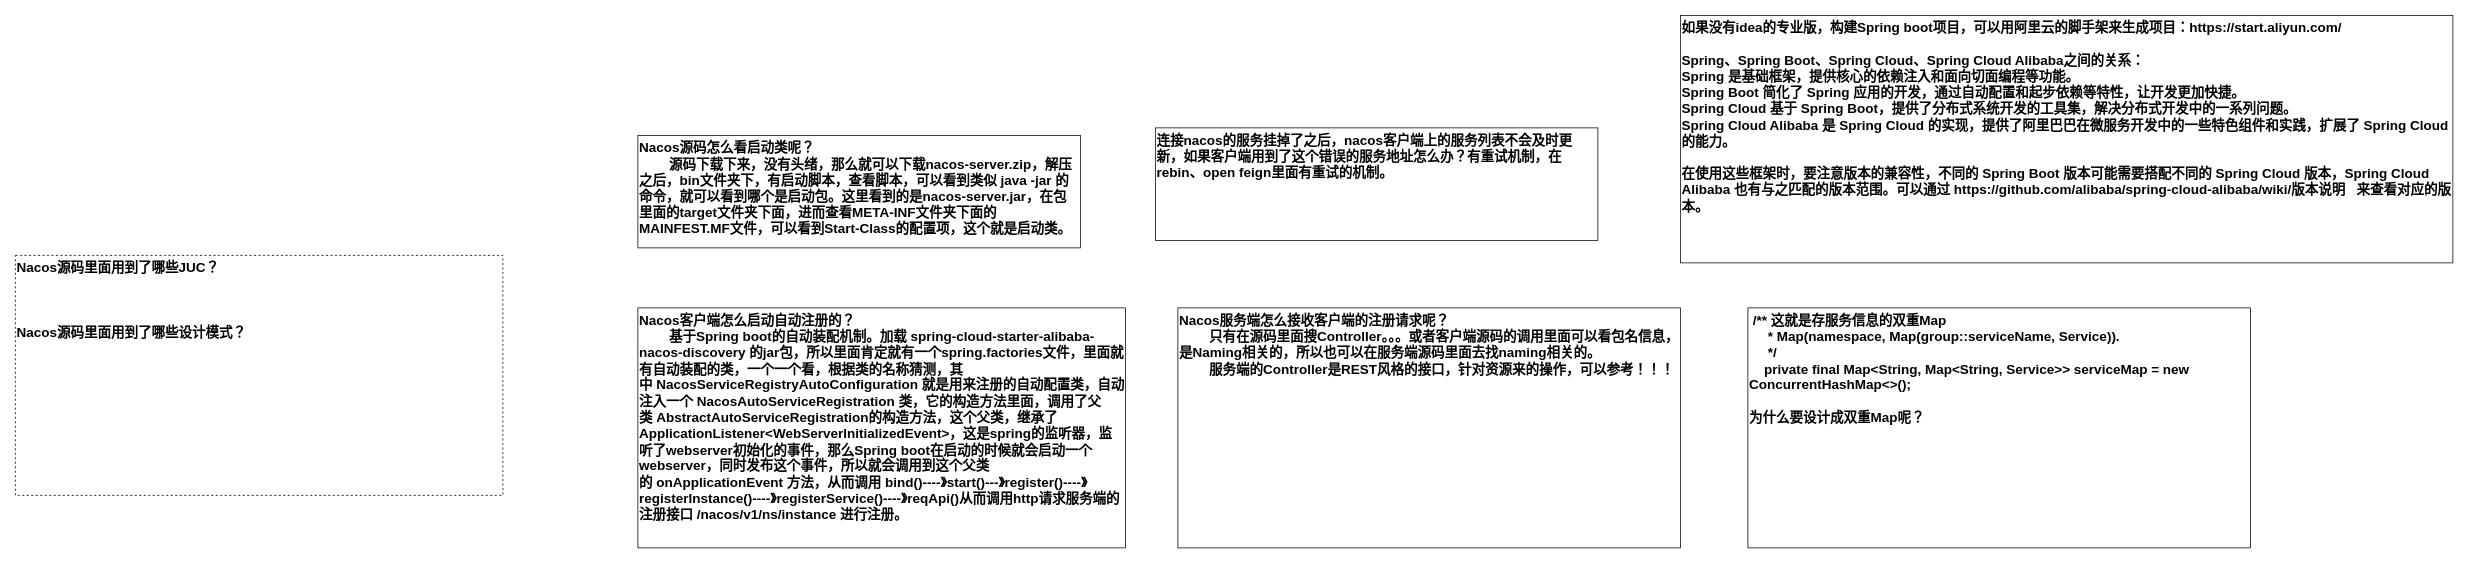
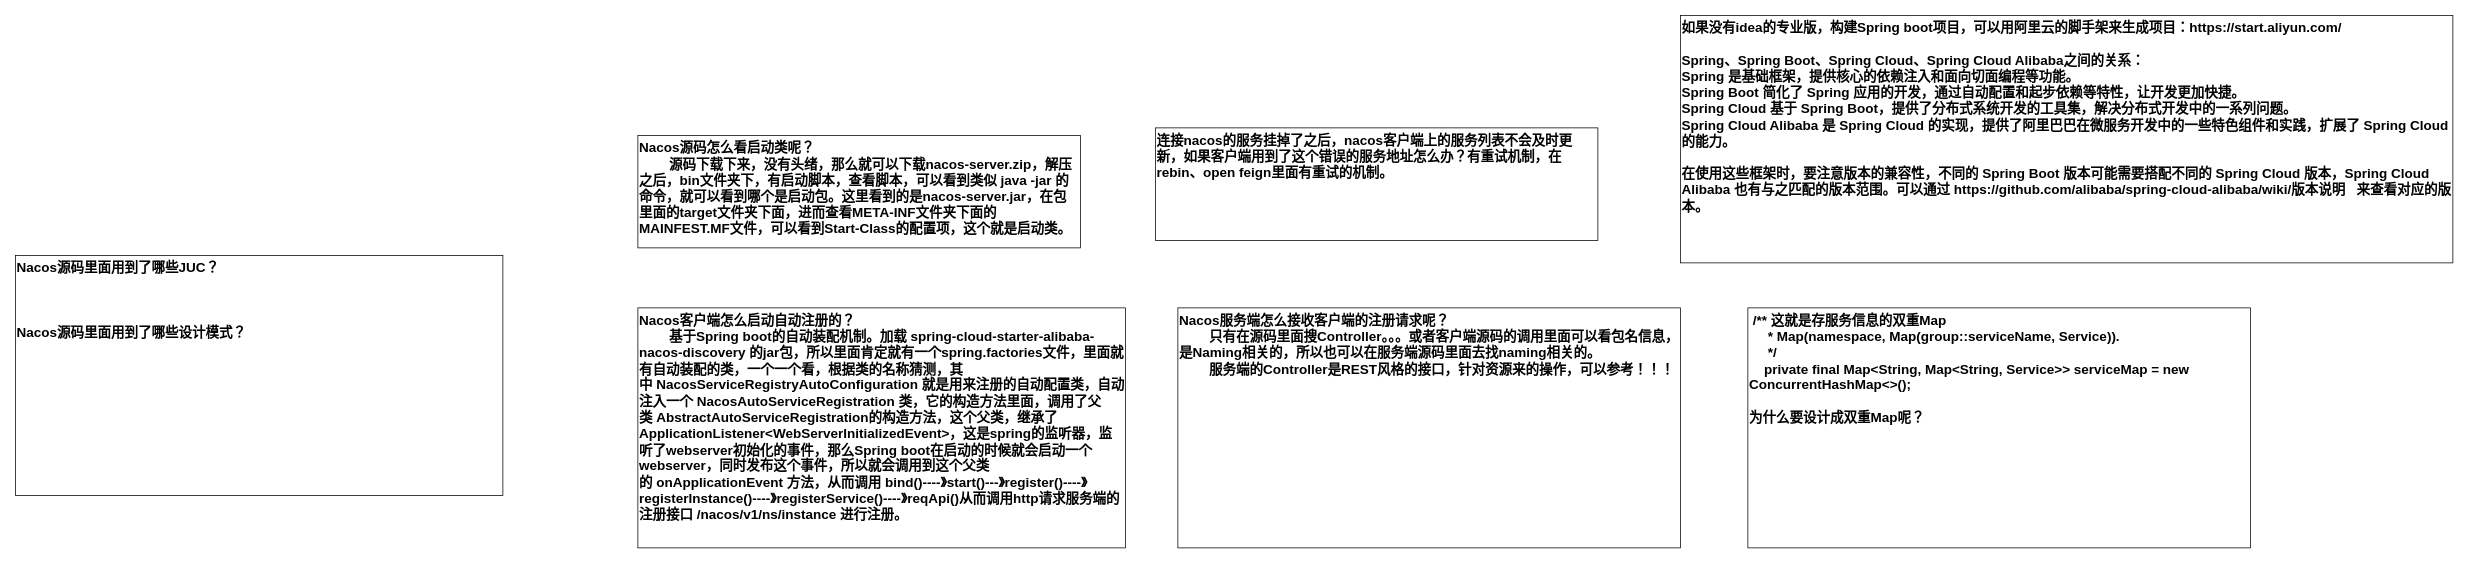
(259, 375) -> (259, 375)
